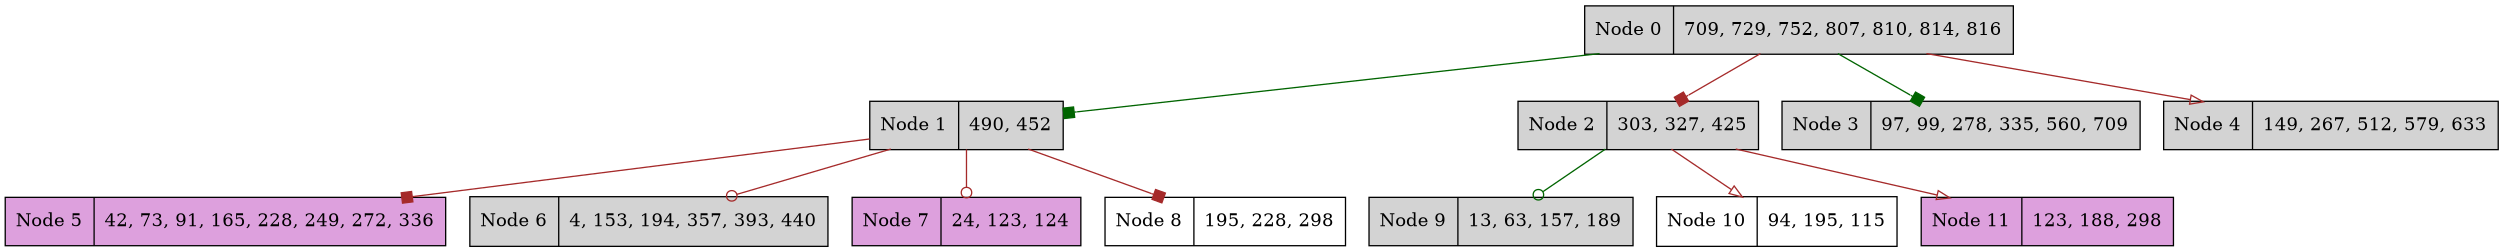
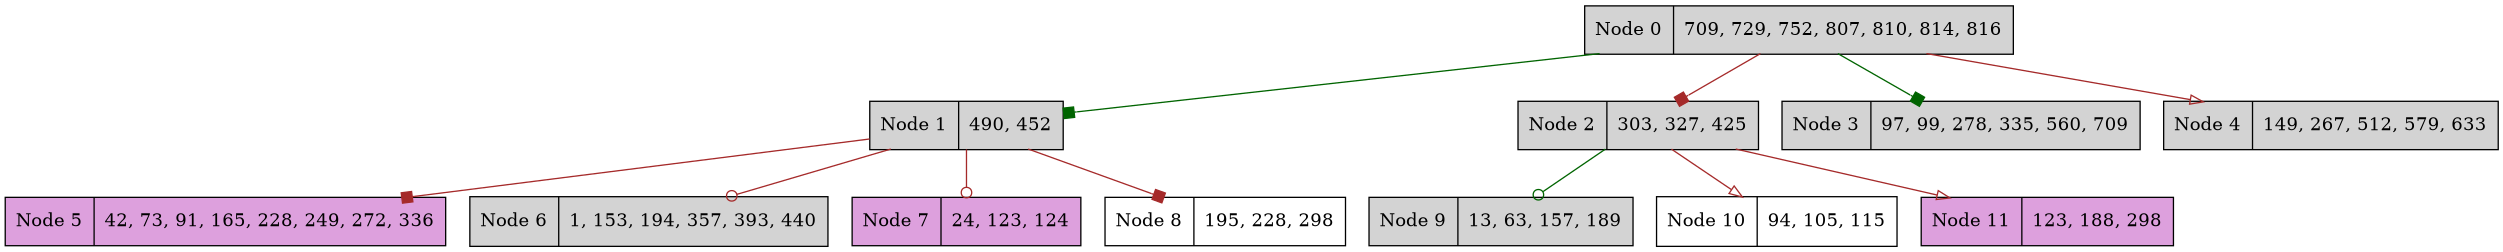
(693, 221) -> (693, 221)
(1827, 221) -> (1827, 221)
